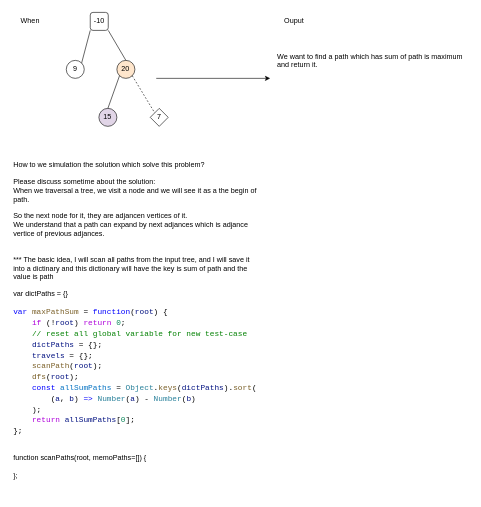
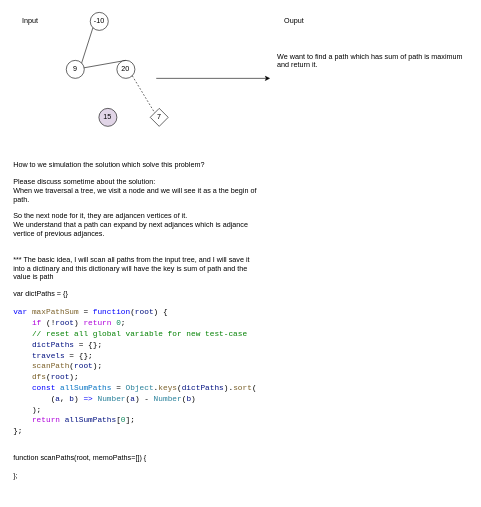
(30, 21) -> (30, 21)
(99, 21) -> (99, 21)
(117, 45) -> (105, 64)
(126, 69) -> (126, 69)
(114, 92) -> none
